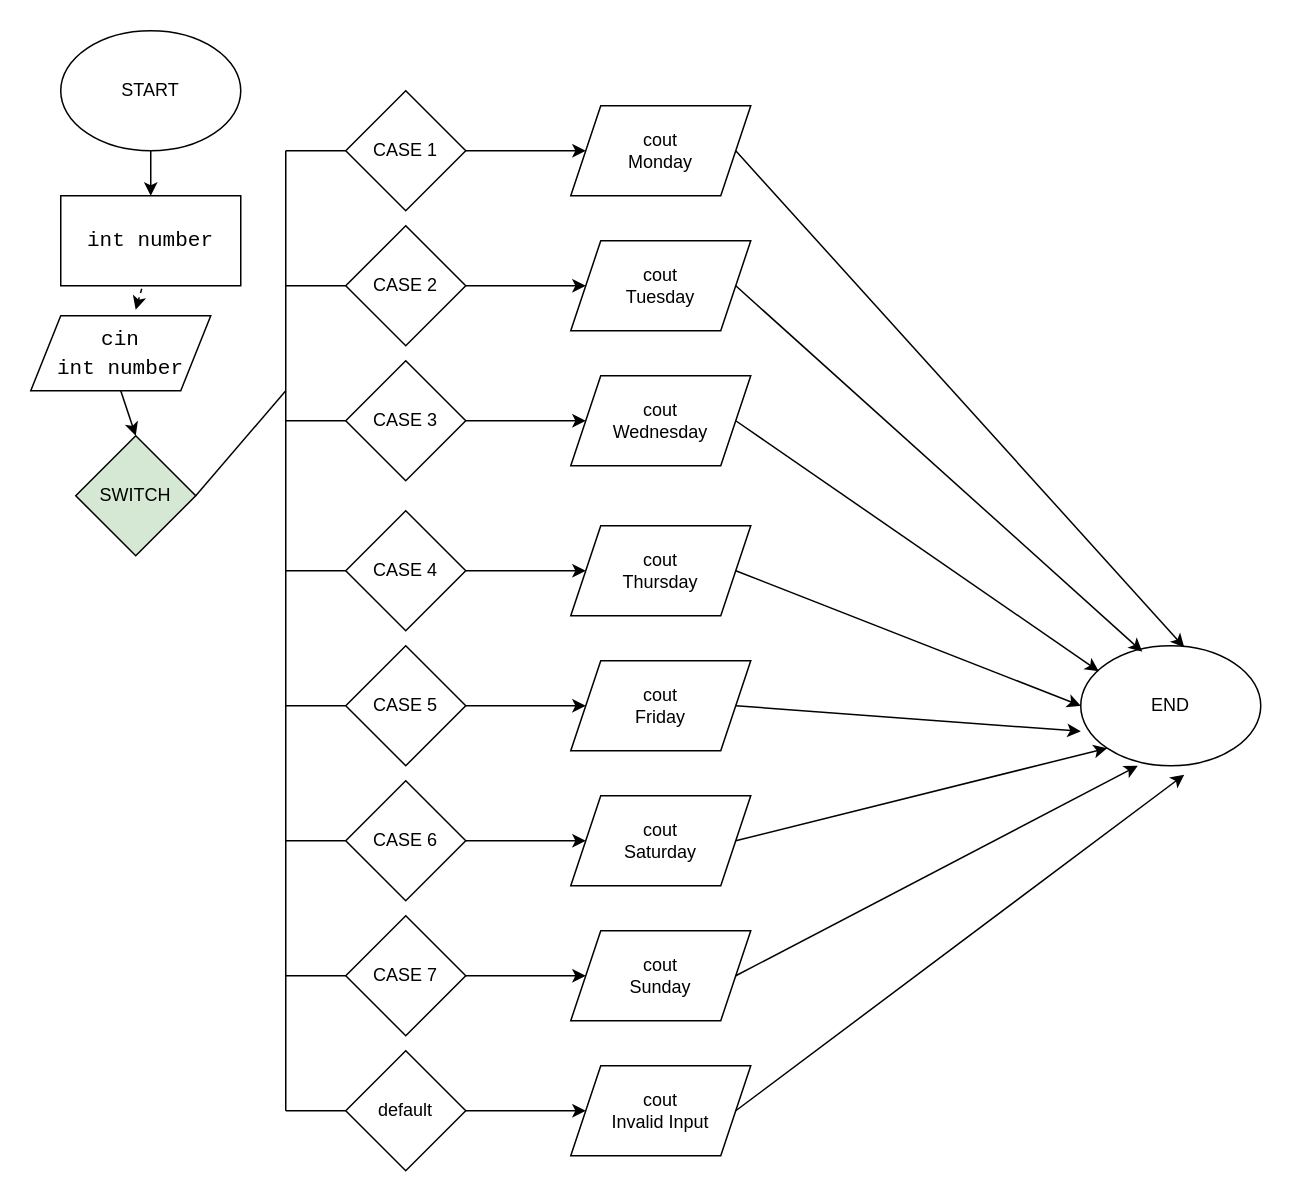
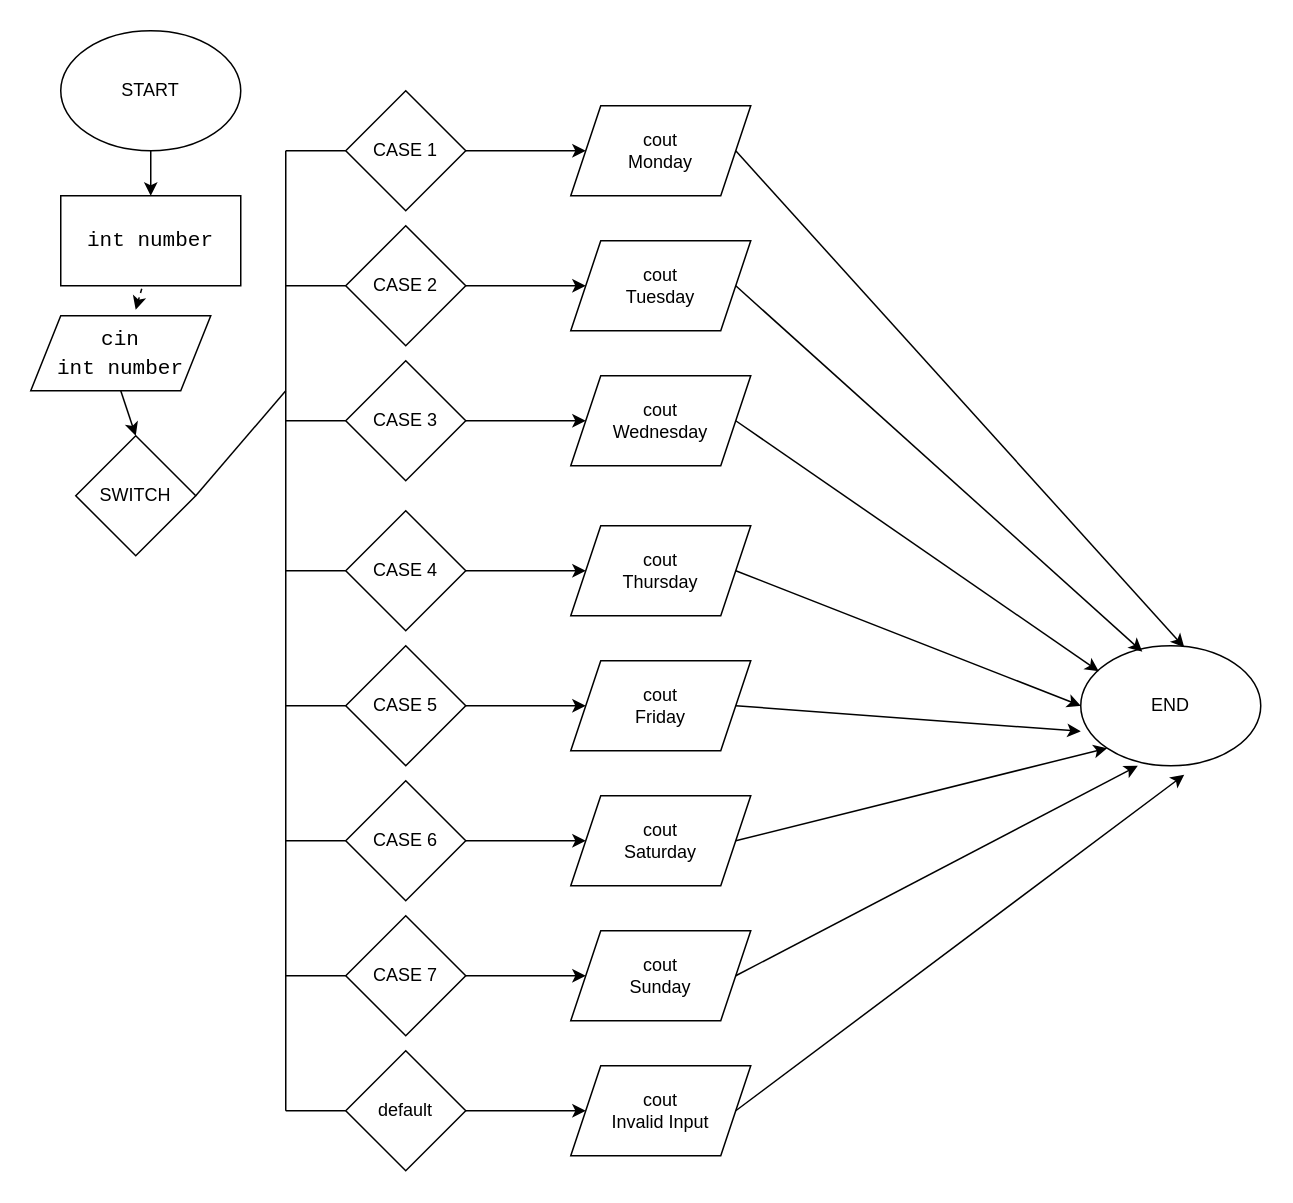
(136, 496) -> (136, 496)
